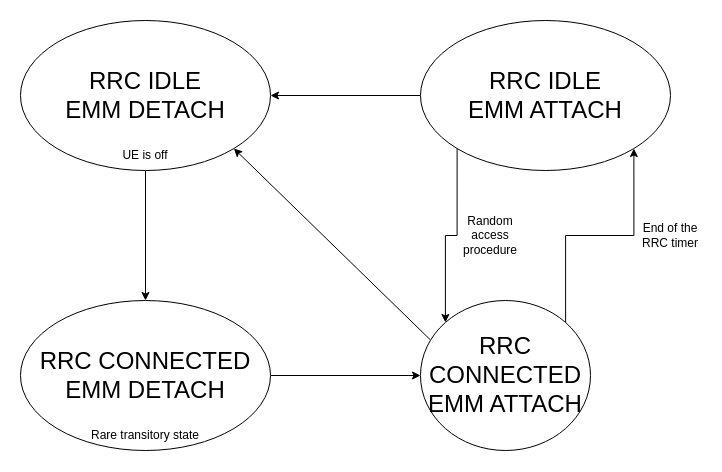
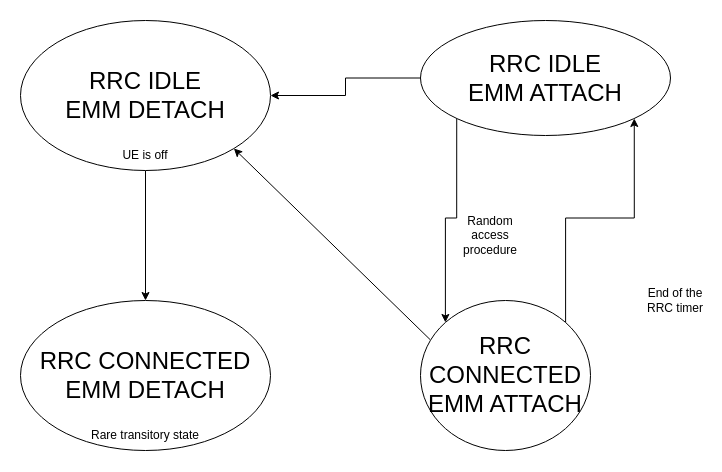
(546, 96) -> (546, 78)
(671, 236) -> (676, 301)
(342, 376) -> none
